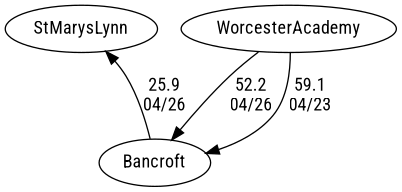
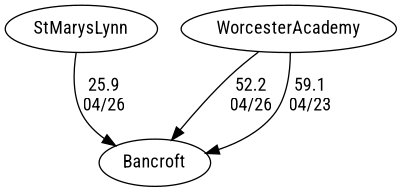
(137, 98) -> (77, 100)
